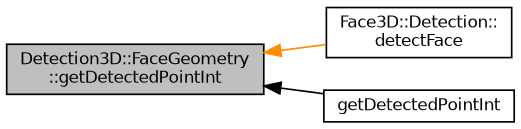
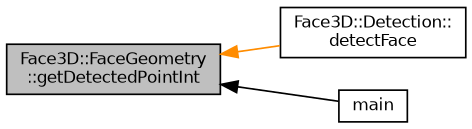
(135, 69) -> (114, 69)
(419, 106) -> (373, 106)
